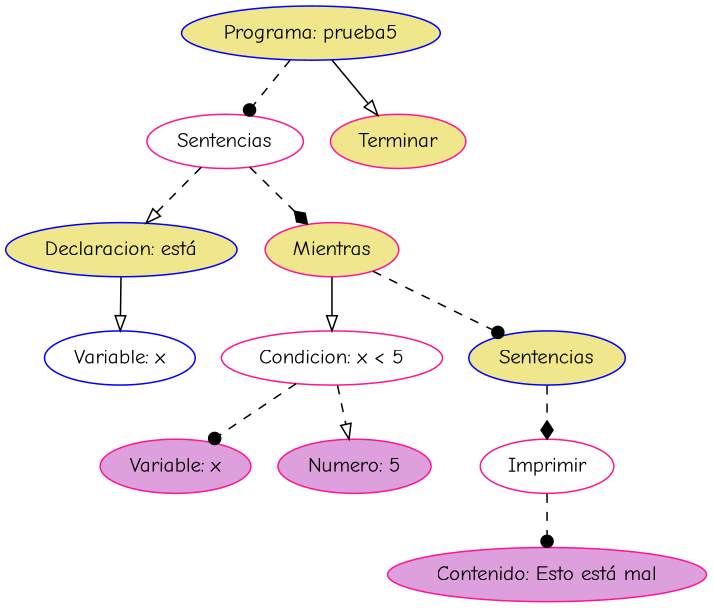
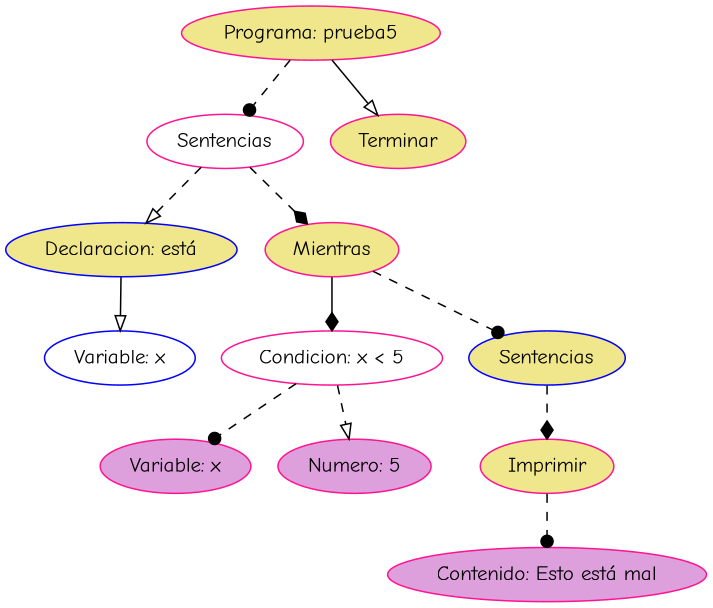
(311, 33) -> (311, 33)
(332, 296) -> (332, 296)
(547, 466) -> (547, 466)
